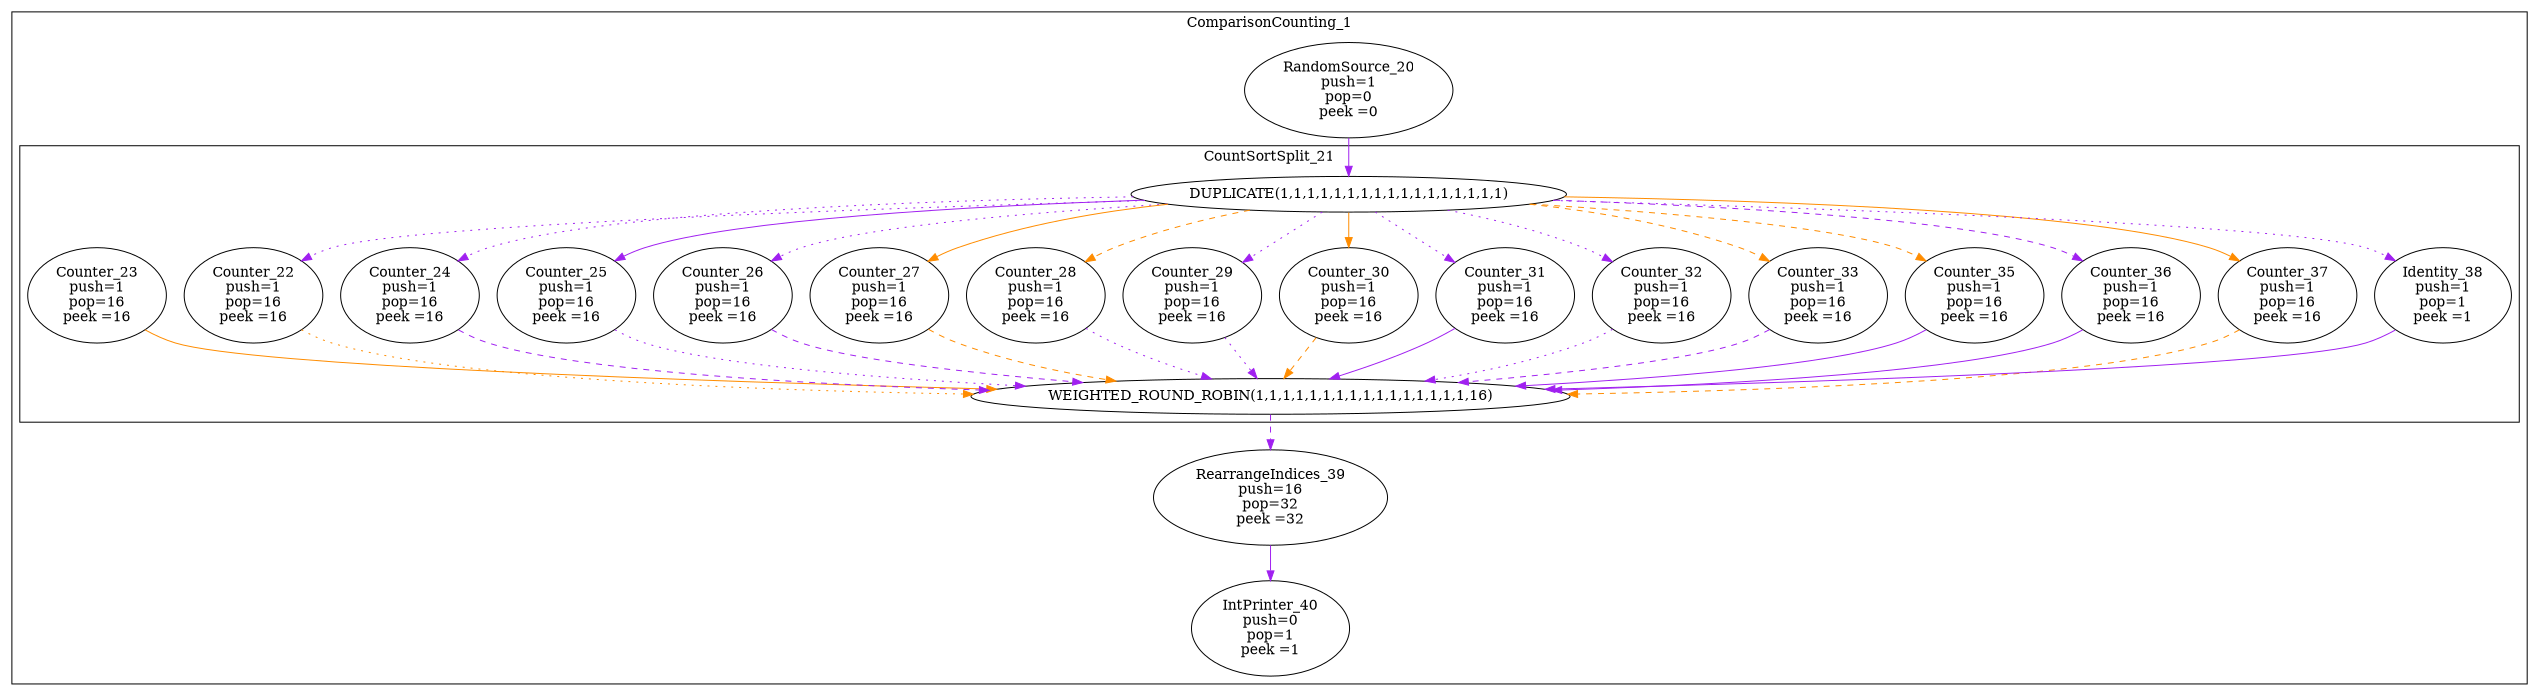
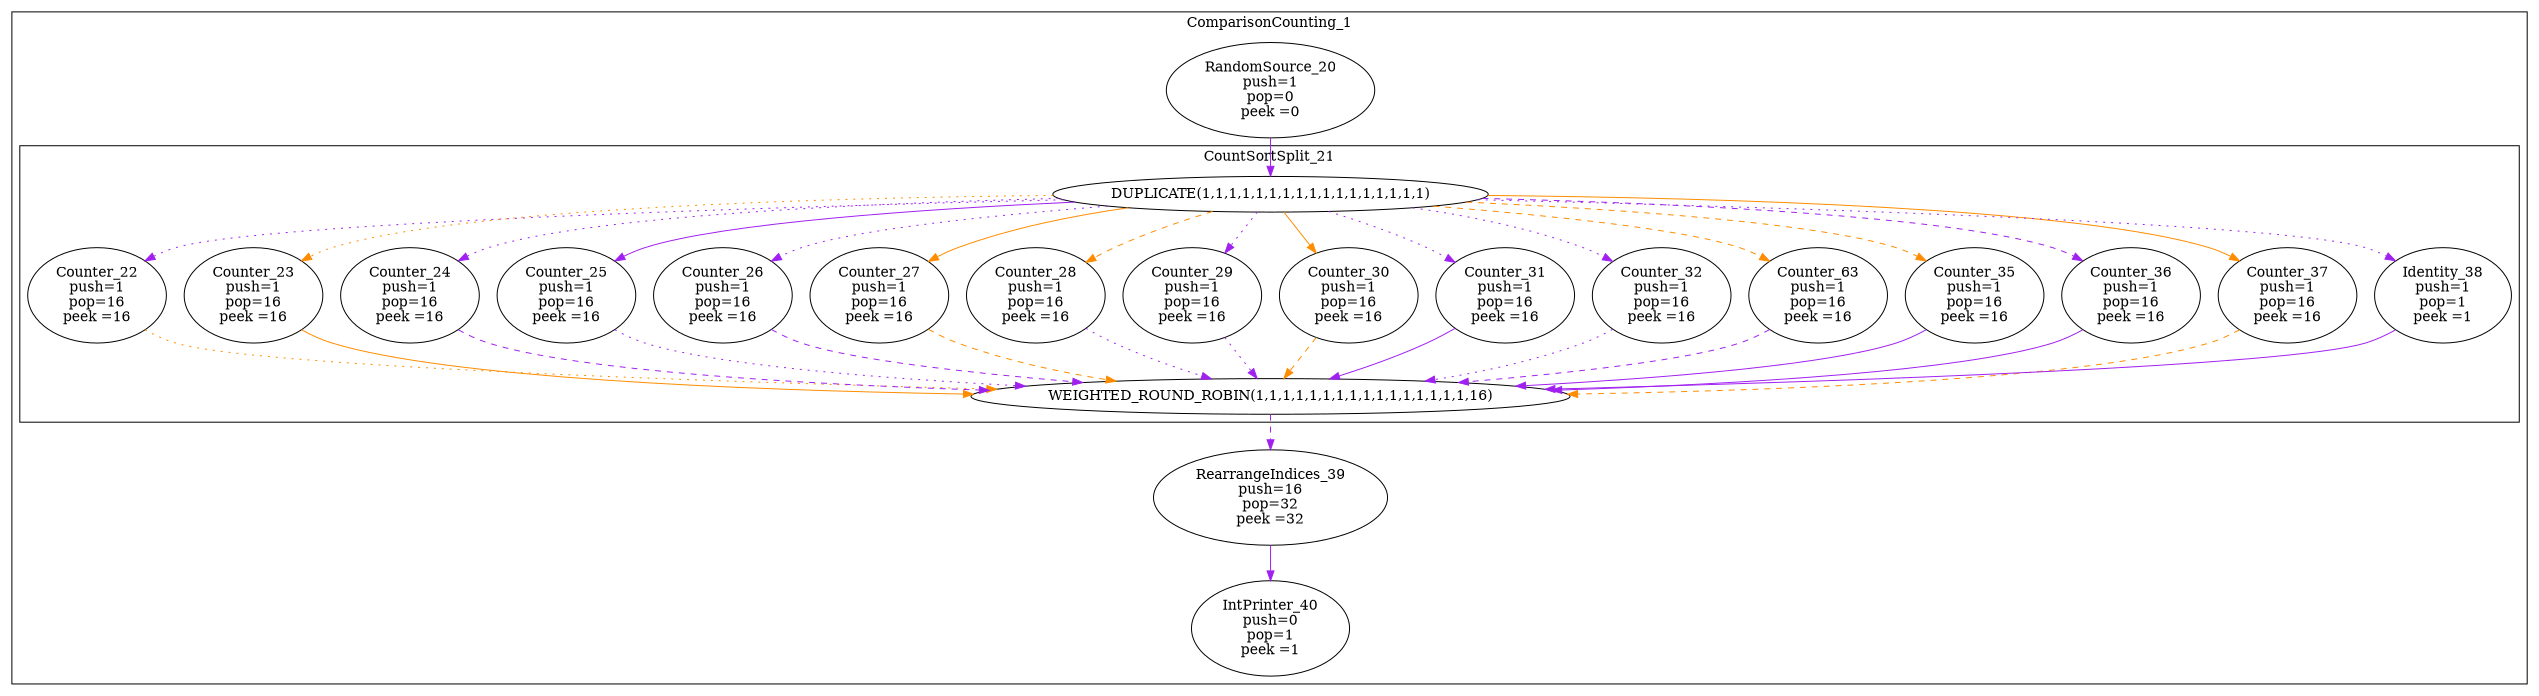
none -> (754, 203)
(1818, 295) -> (1818, 295)
